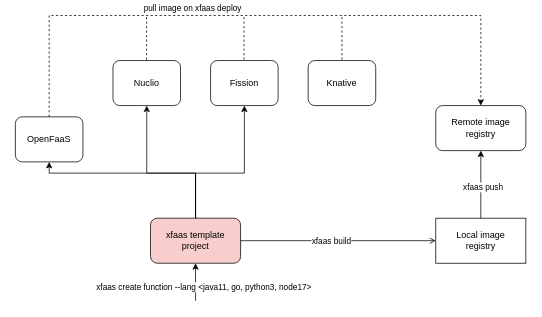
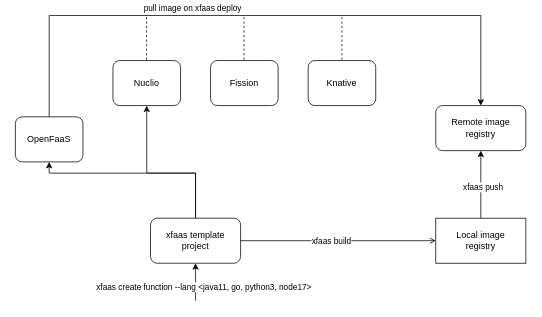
(257, 15) -> (257, 15)
(244, 143) -> none
(195, 240) -> (195, 240)
